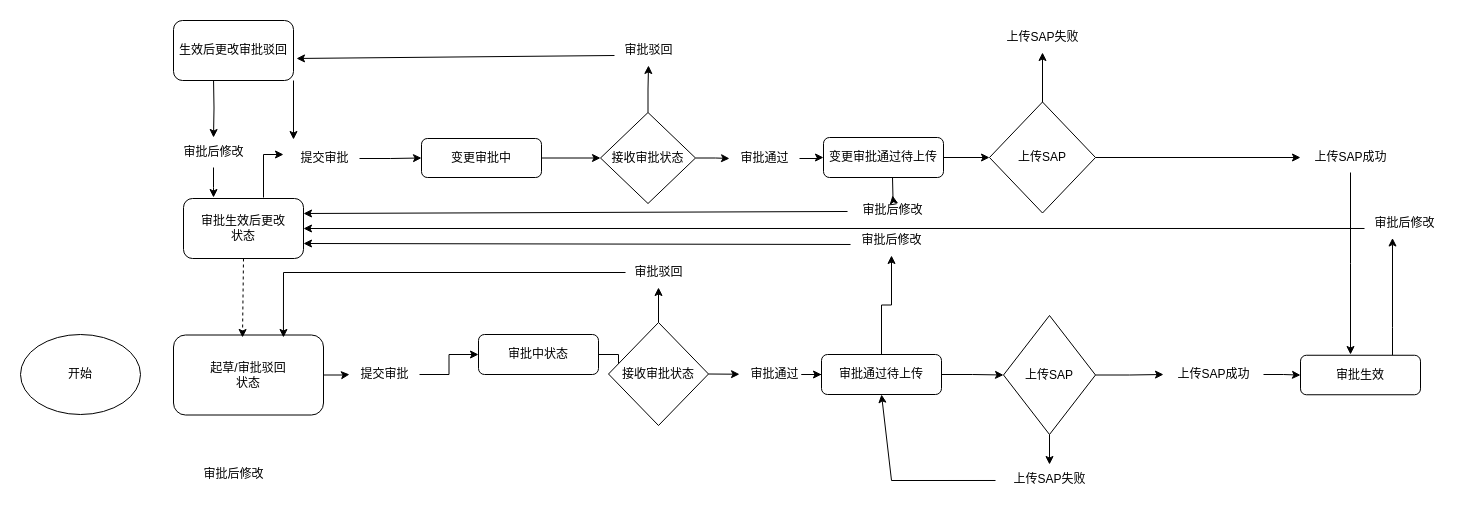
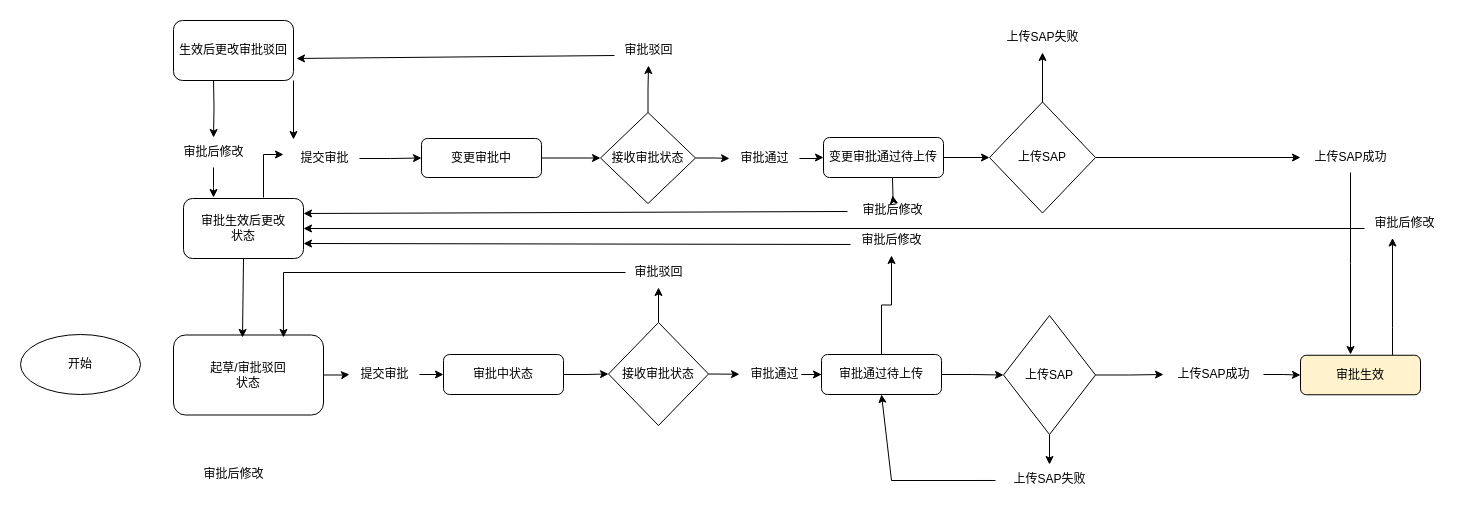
(243, 295) -> (243, 295)
(539, 355) -> (504, 375)
(81, 375) -> (81, 365)
(1361, 375) -> (1361, 375)
